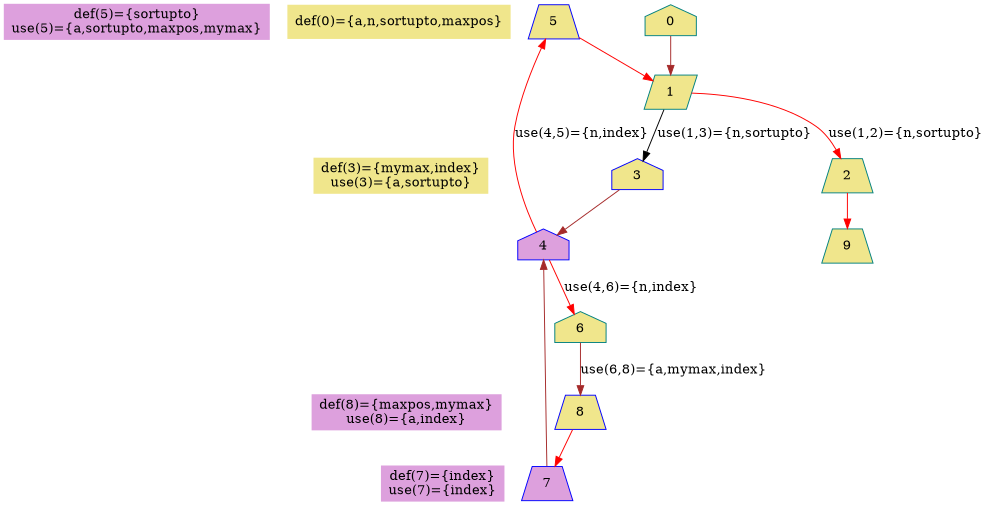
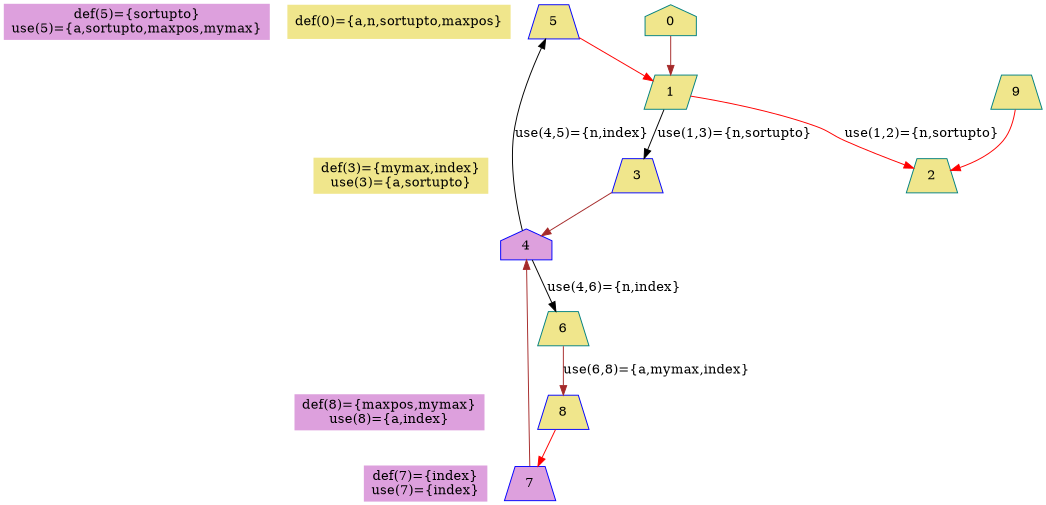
(514, 139) -> (513, 137)
(637, 176) -> (637, 176)
(847, 206) -> (997, 147)
(560, 283) -> (542, 281)
(580, 329) -> (563, 329)
